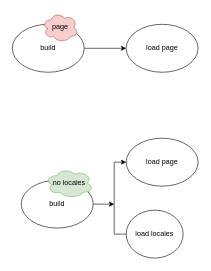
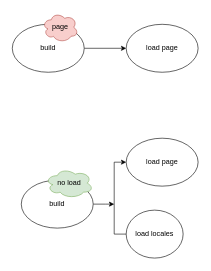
(69, 183) -> (69, 183)
